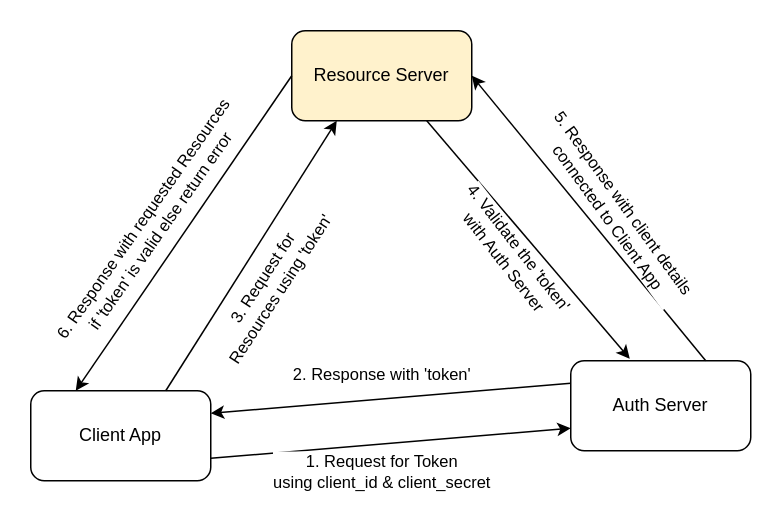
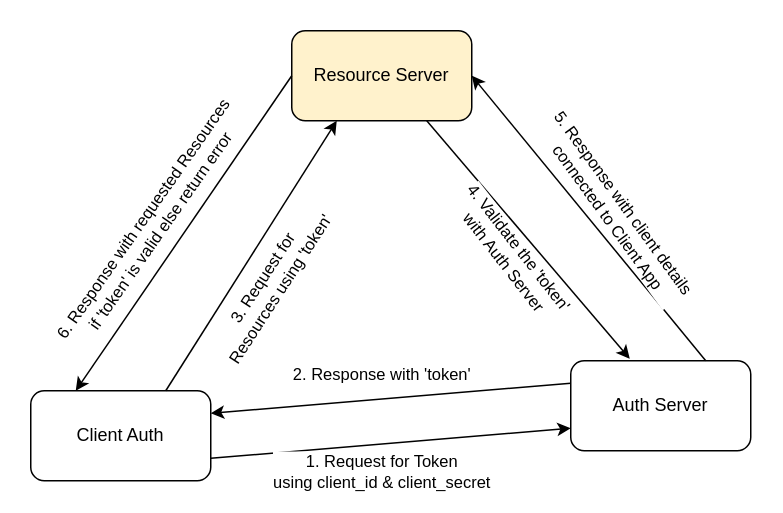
(121, 436) -> (121, 436)
